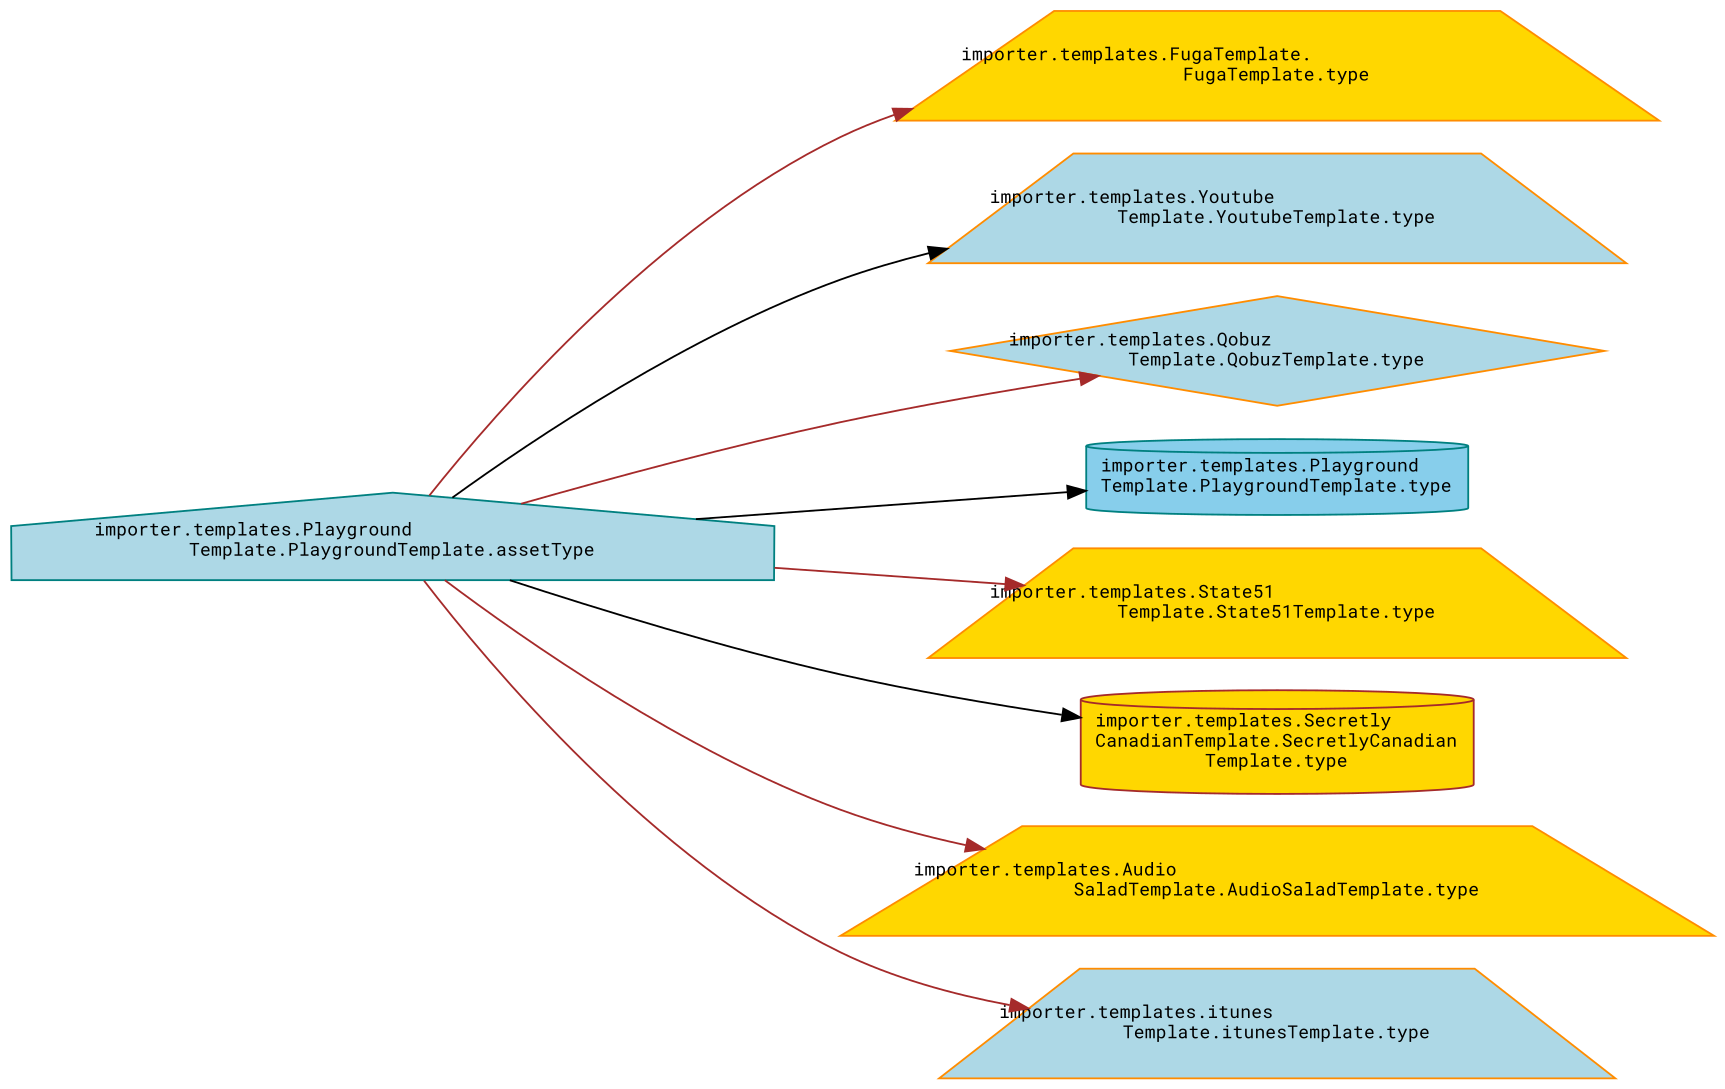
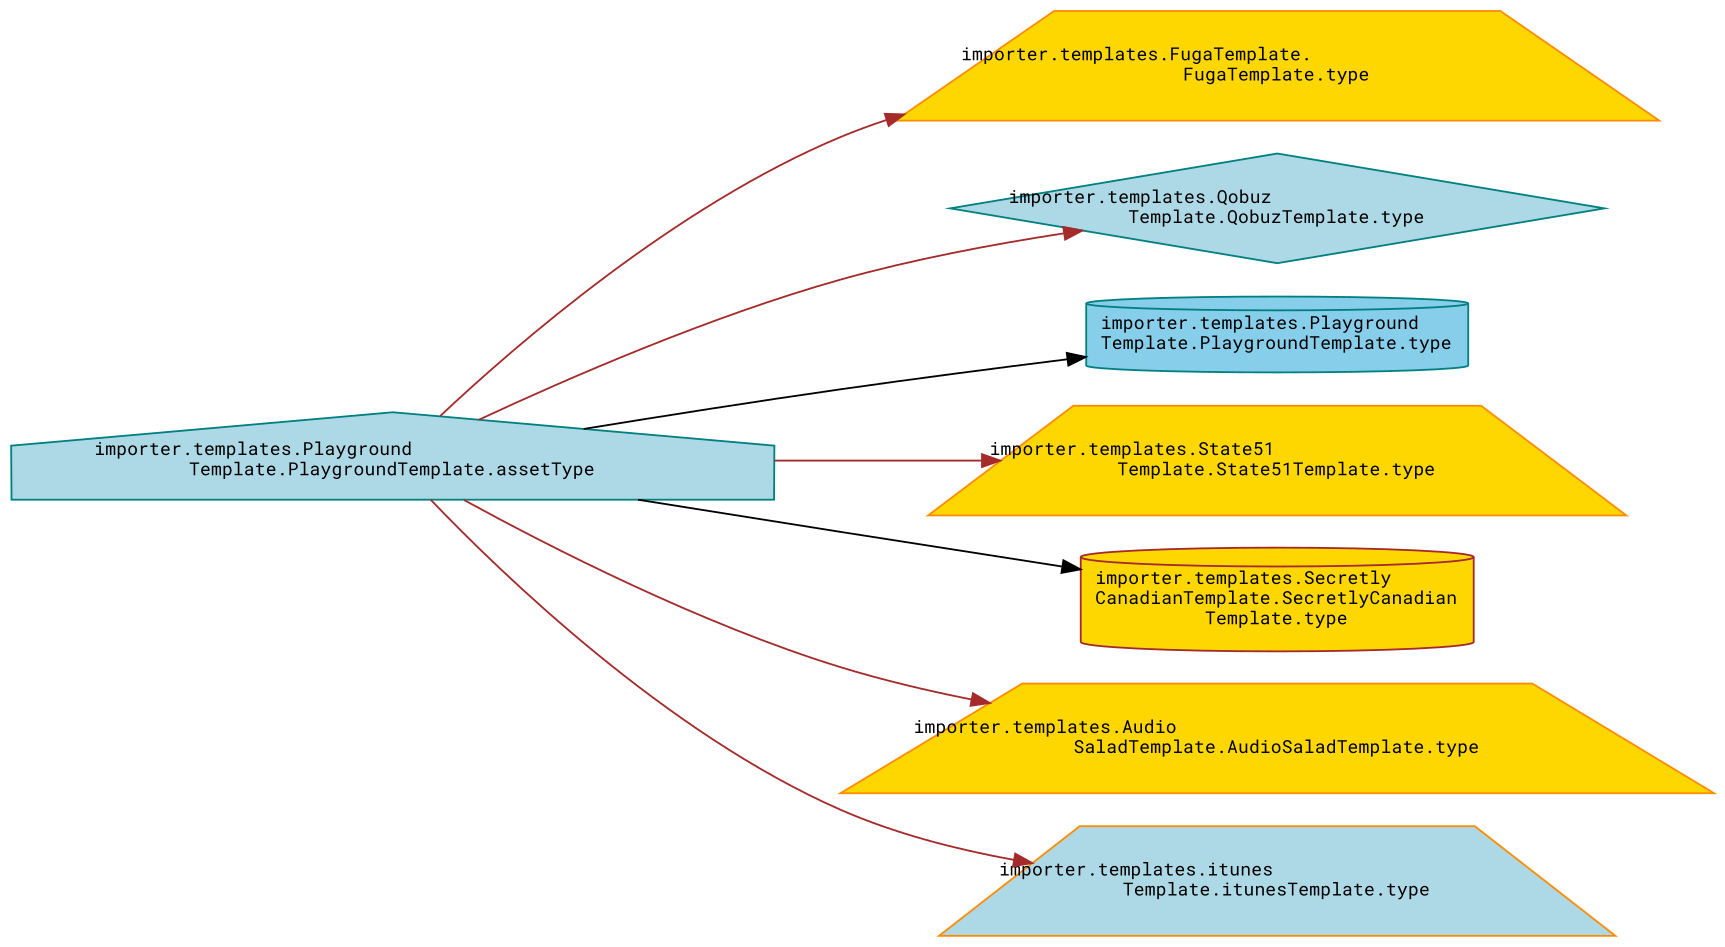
(1277, 208) -> none
(1277, 351) -> (1277, 208)
